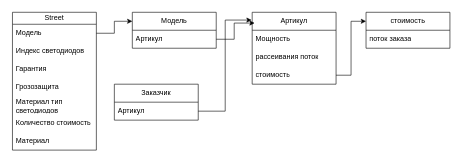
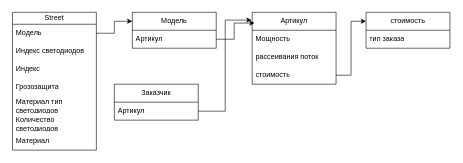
(393, 39) -> (389, 39)
(32, 69) -> (28, 69)
(55, 123) -> (55, 123)
